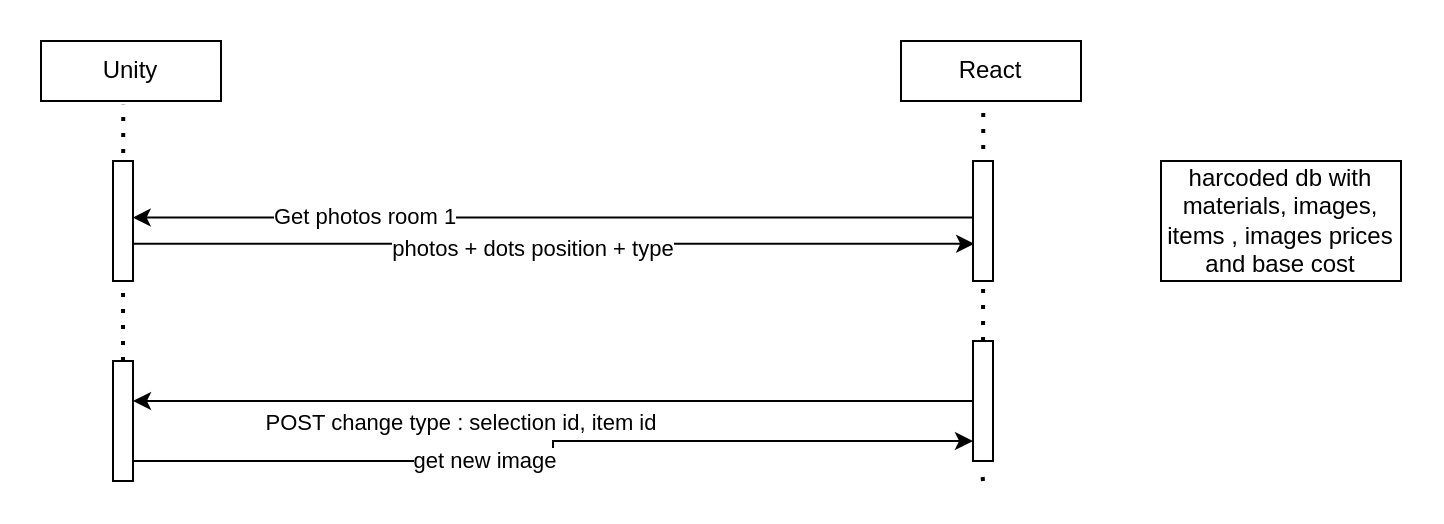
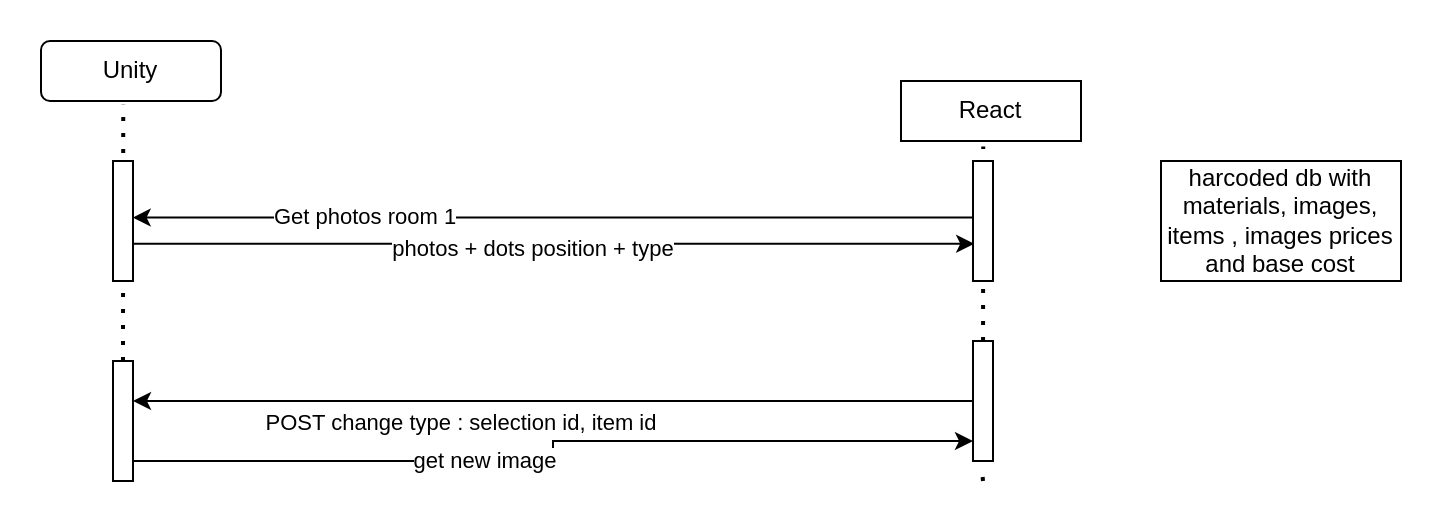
(131, 71) -> (131, 71)
(991, 71) -> (991, 111)
